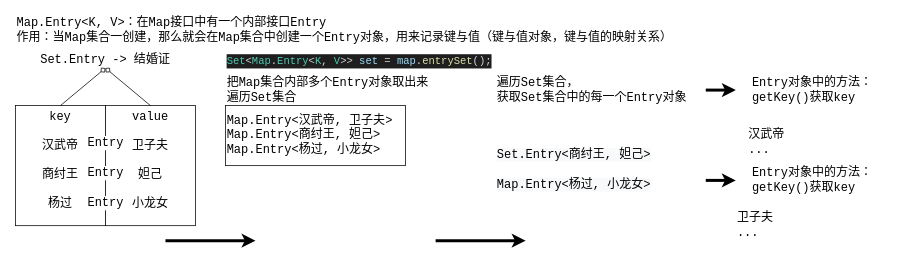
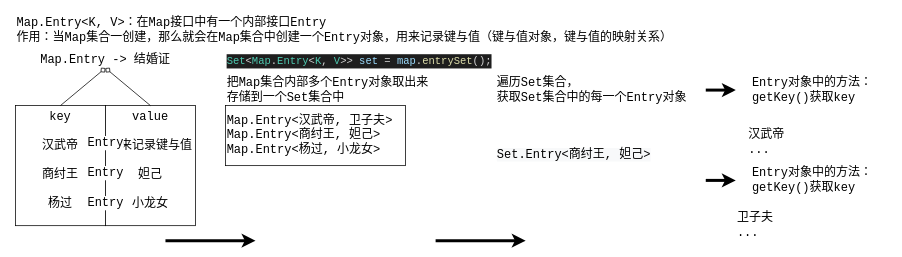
(105, 60) -> (105, 60)
(326, 90) -> (326, 90)
(150, 139) -> (150, 139)
(582, 184) -> none
